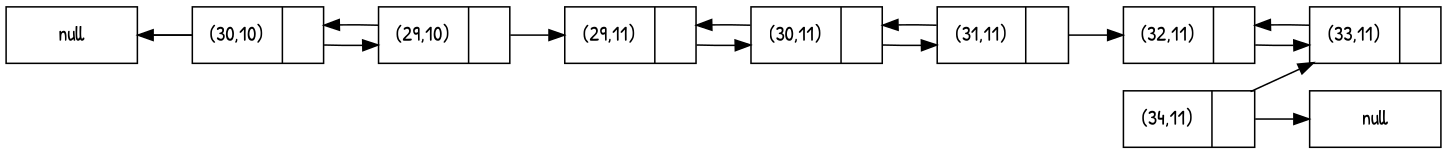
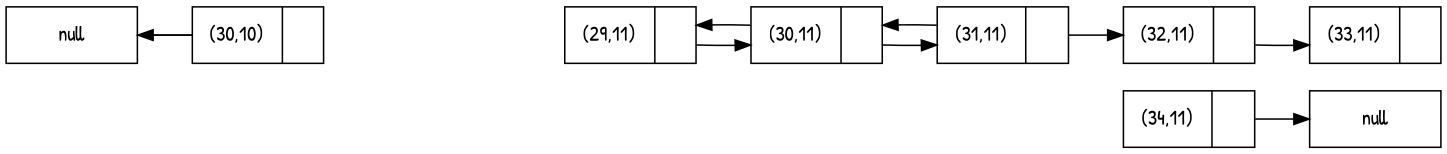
(1290, 25) -> none
(444, 35) -> none
(1275, 80) -> none
